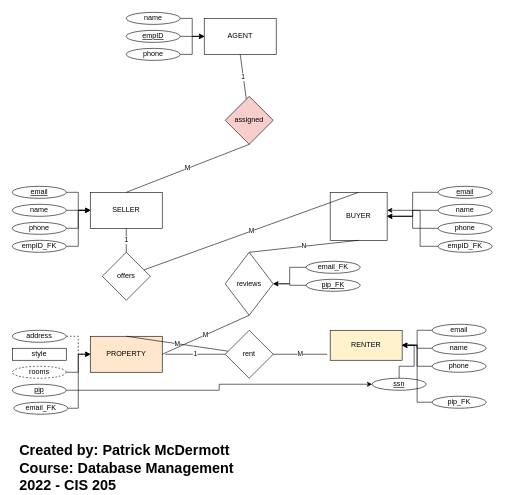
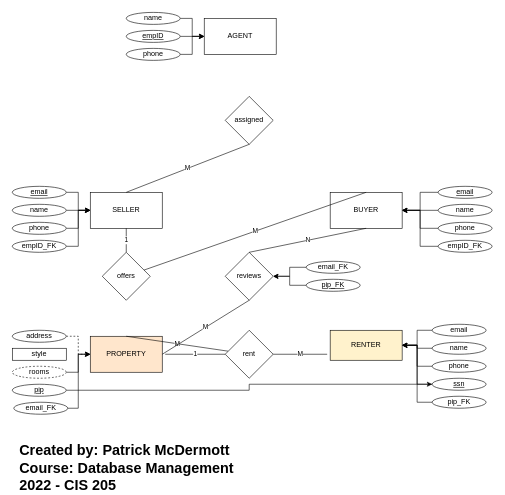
(243, 75) -> none
(249, 120) -> (249, 120)
(359, 216) -> (366, 210)
(249, 284) -> (249, 276)
(399, 384) -> (459, 384)
